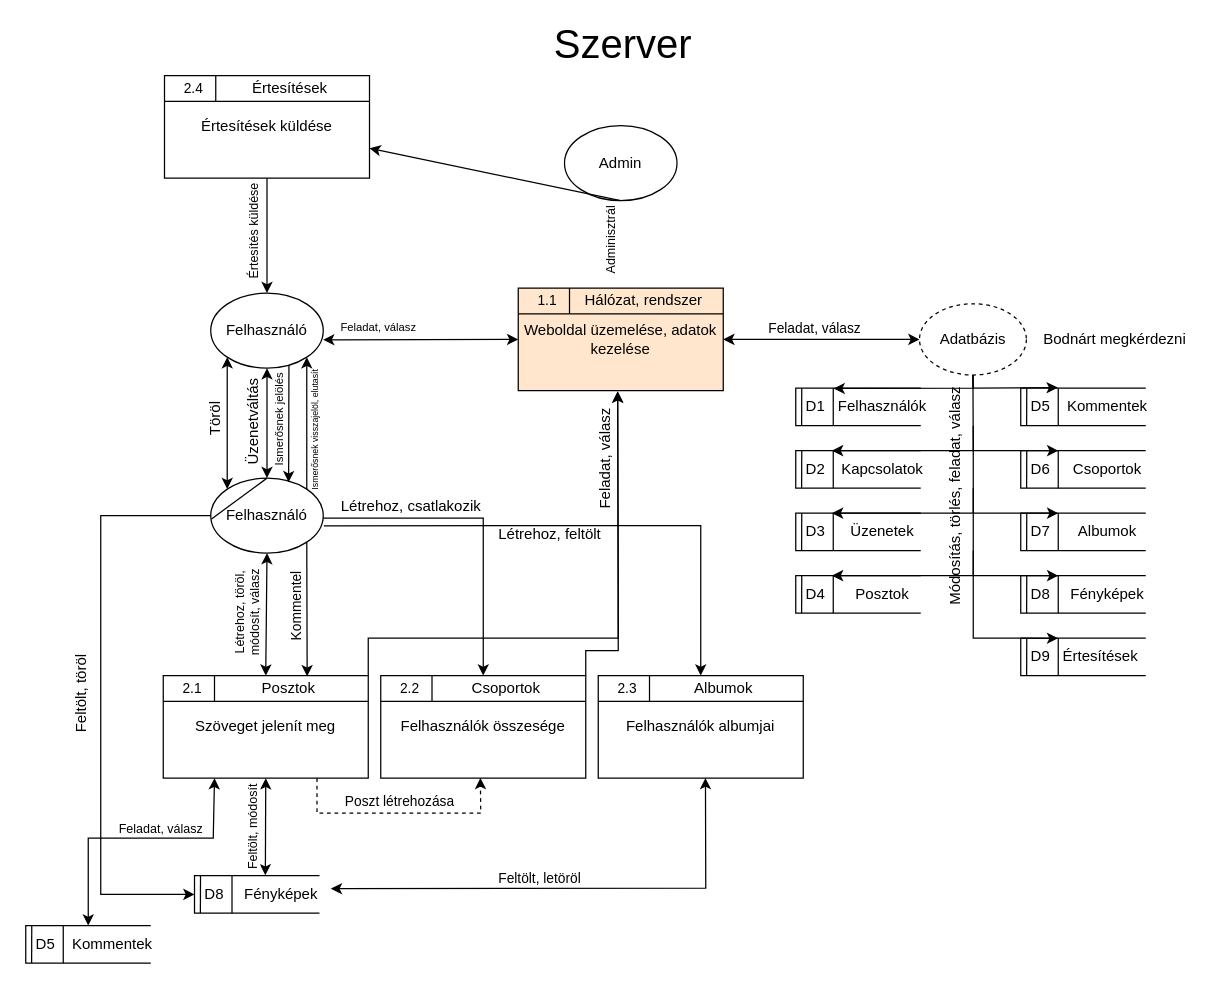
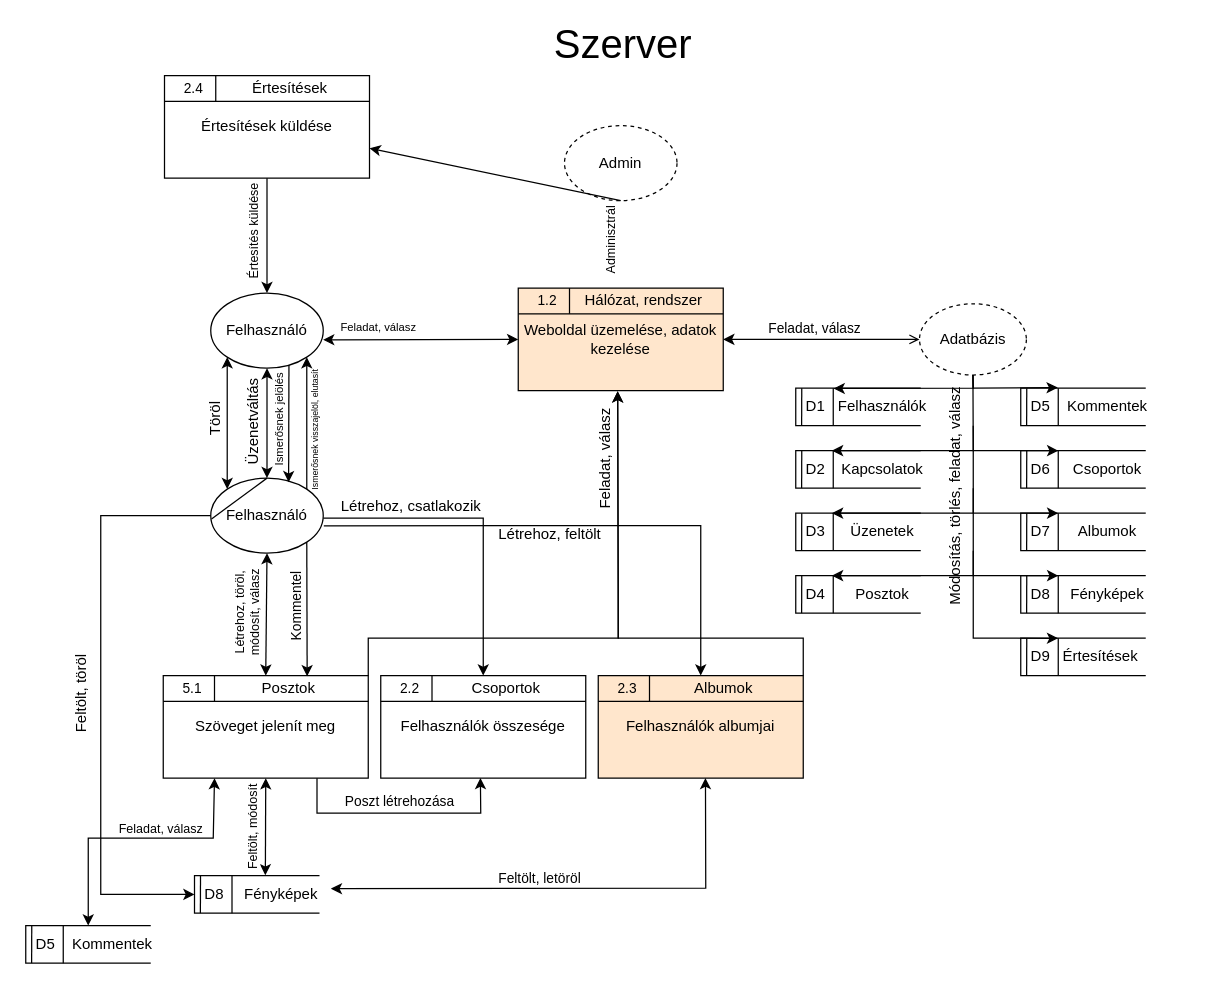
(621, 163) -> (621, 163)
(548, 301) -> (548, 301)
(909, 339) -> (912, 339)
(1114, 339) -> none
none -> (730, 638)
(594, 651) -> none
(193, 688) -> (193, 688)
(701, 727) -> (701, 727)
(395, 813) -> (395, 813)
